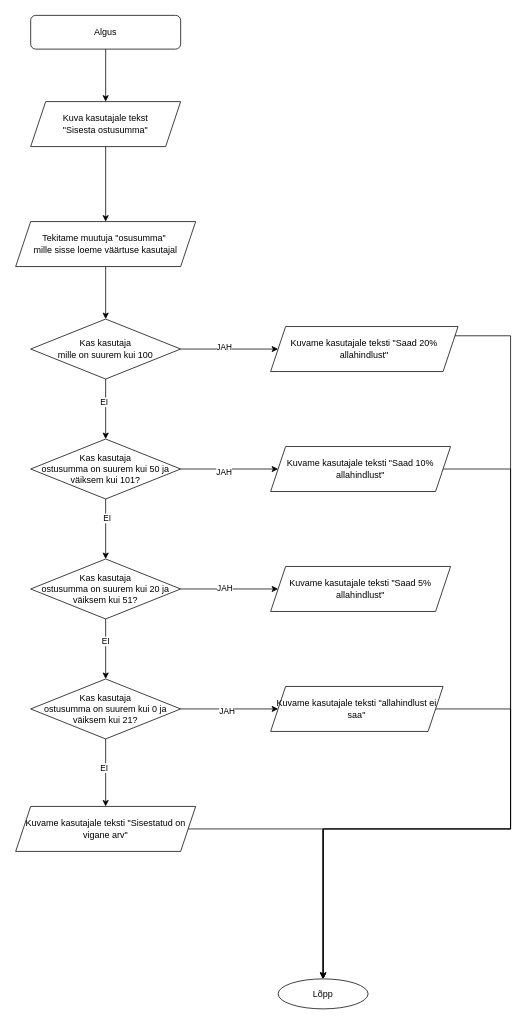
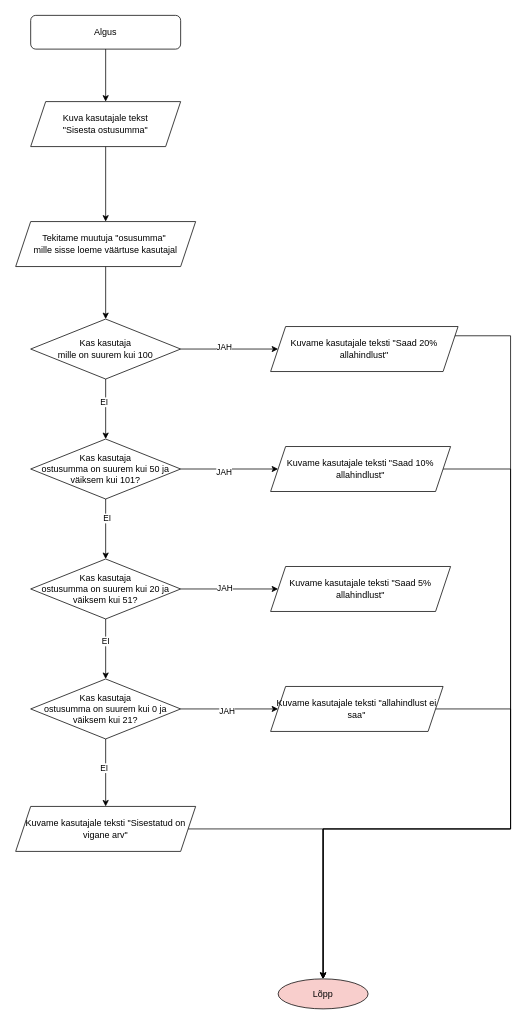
(323, 994) -> (323, 994)
